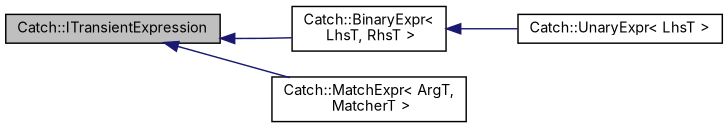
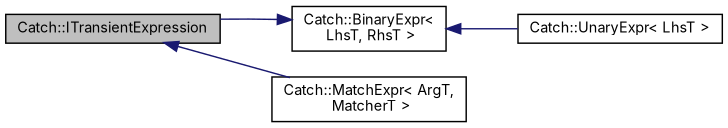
(263, 38) -> (249, 19)
